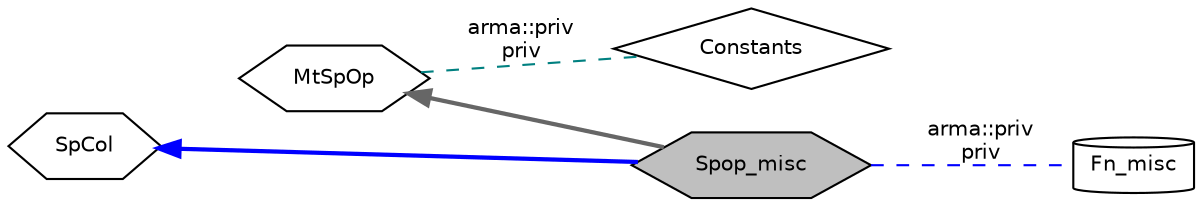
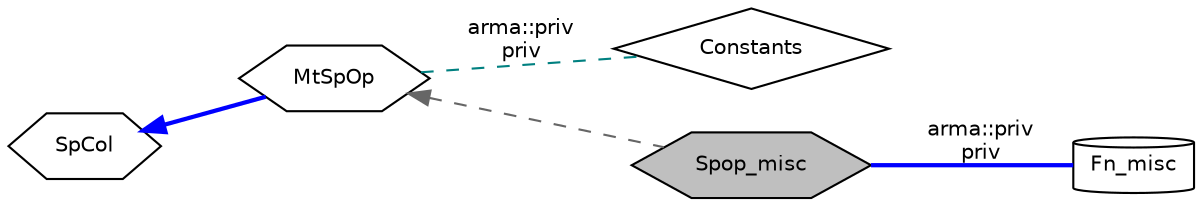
(547, 123) -> (547, 123)
(409, 155) -> (215, 111)
(972, 165) -> (972, 165)
